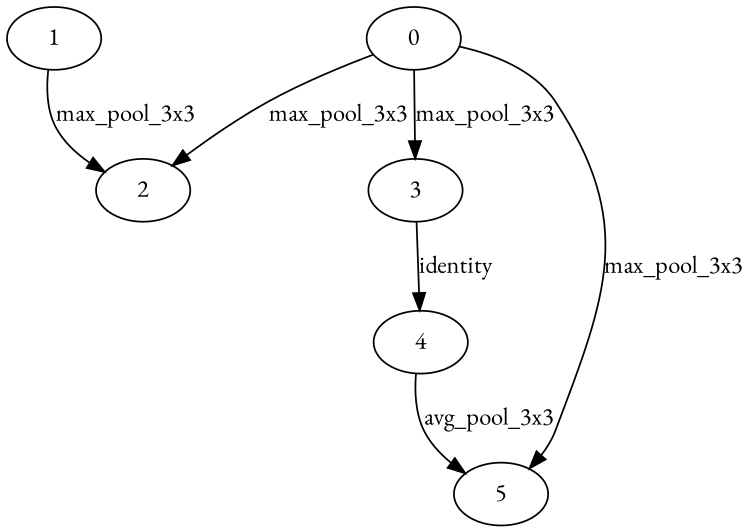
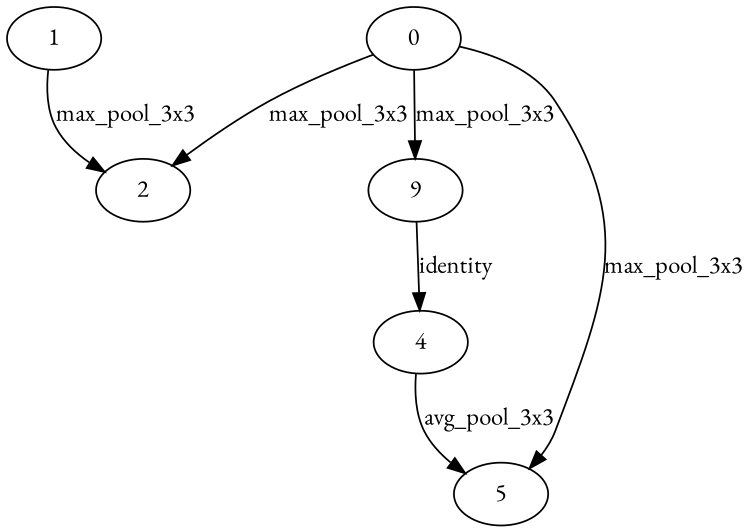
(416, 190) -> (416, 190)
